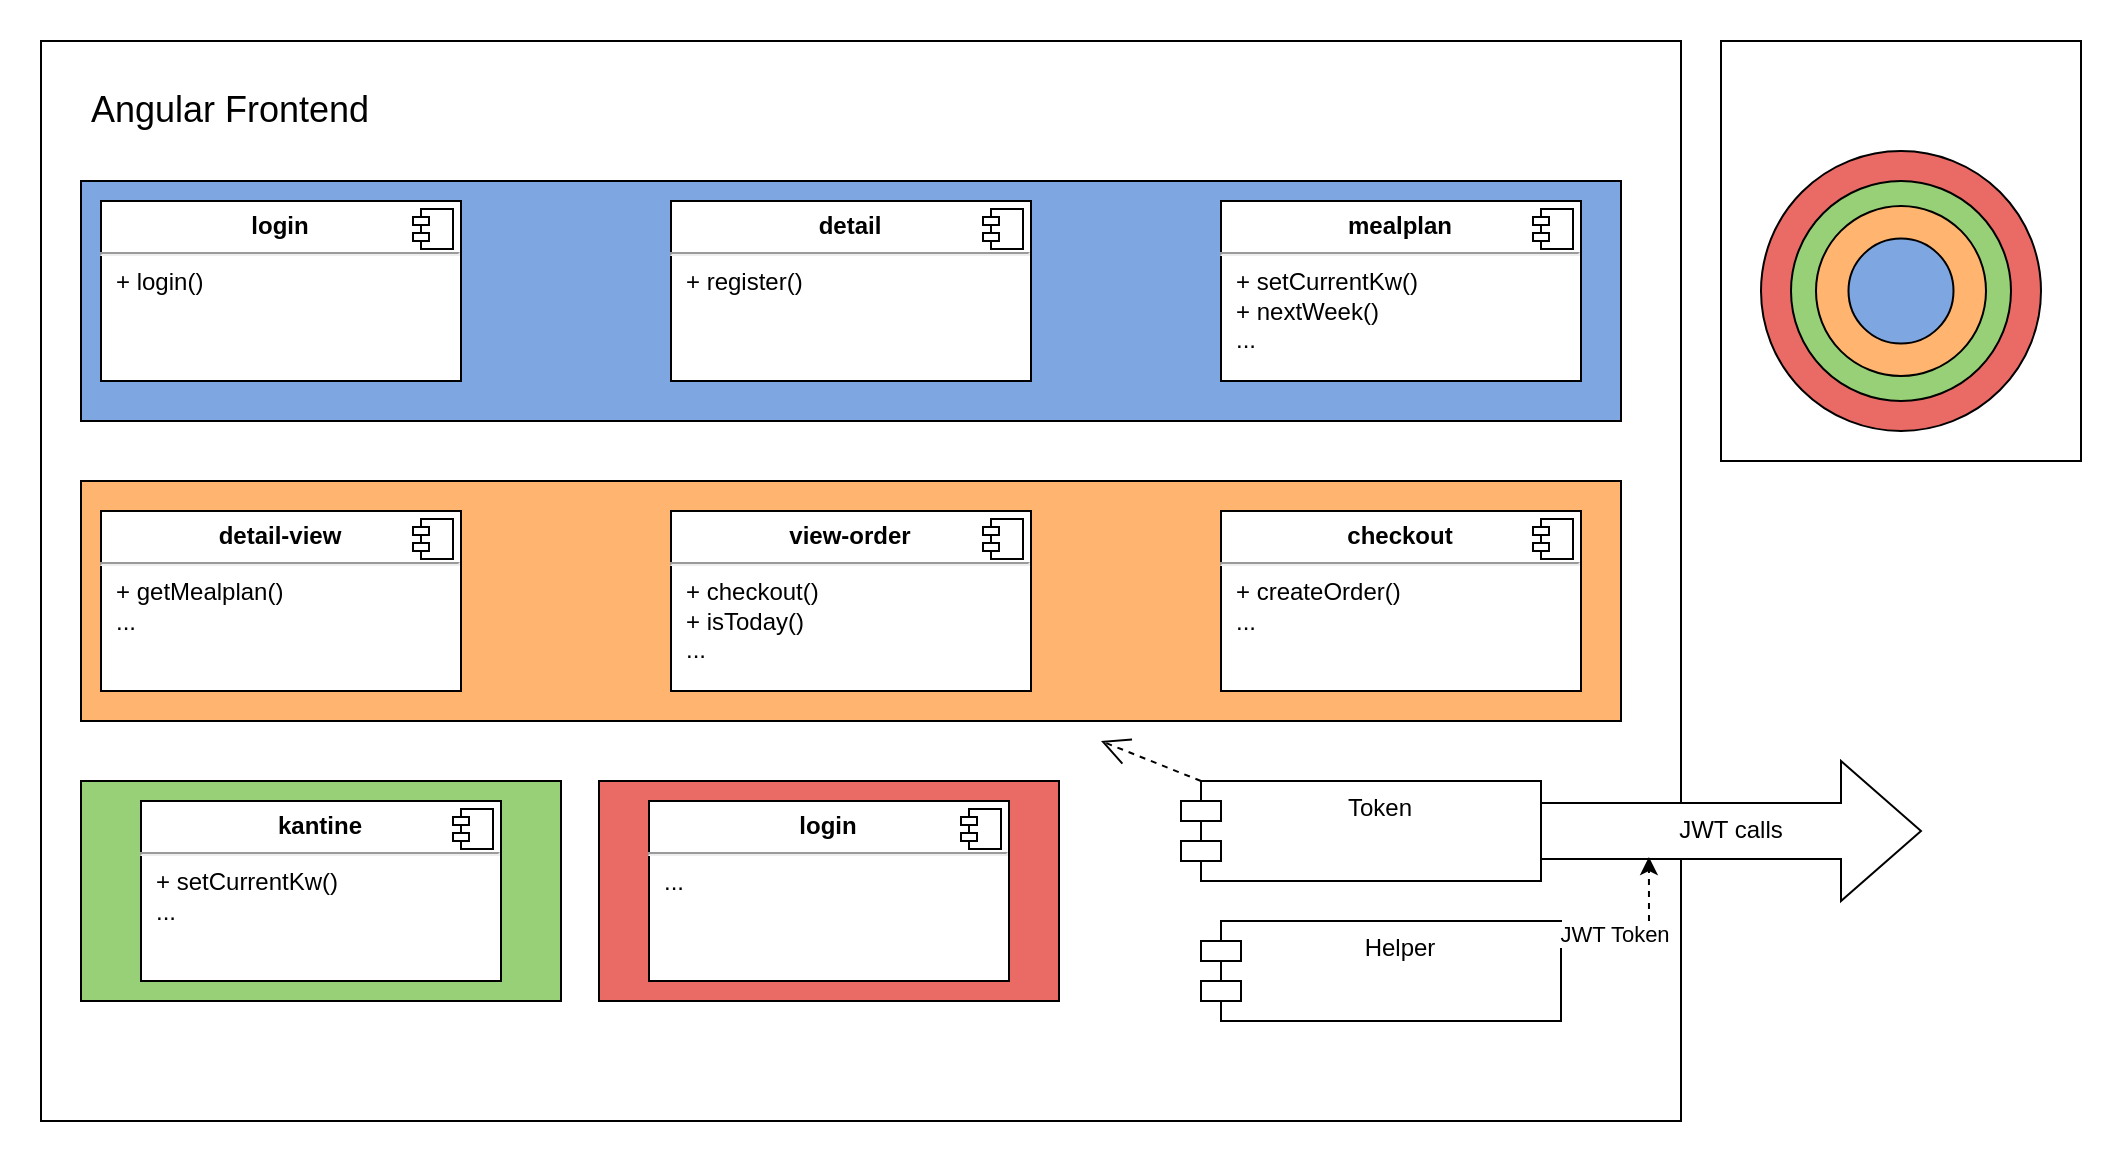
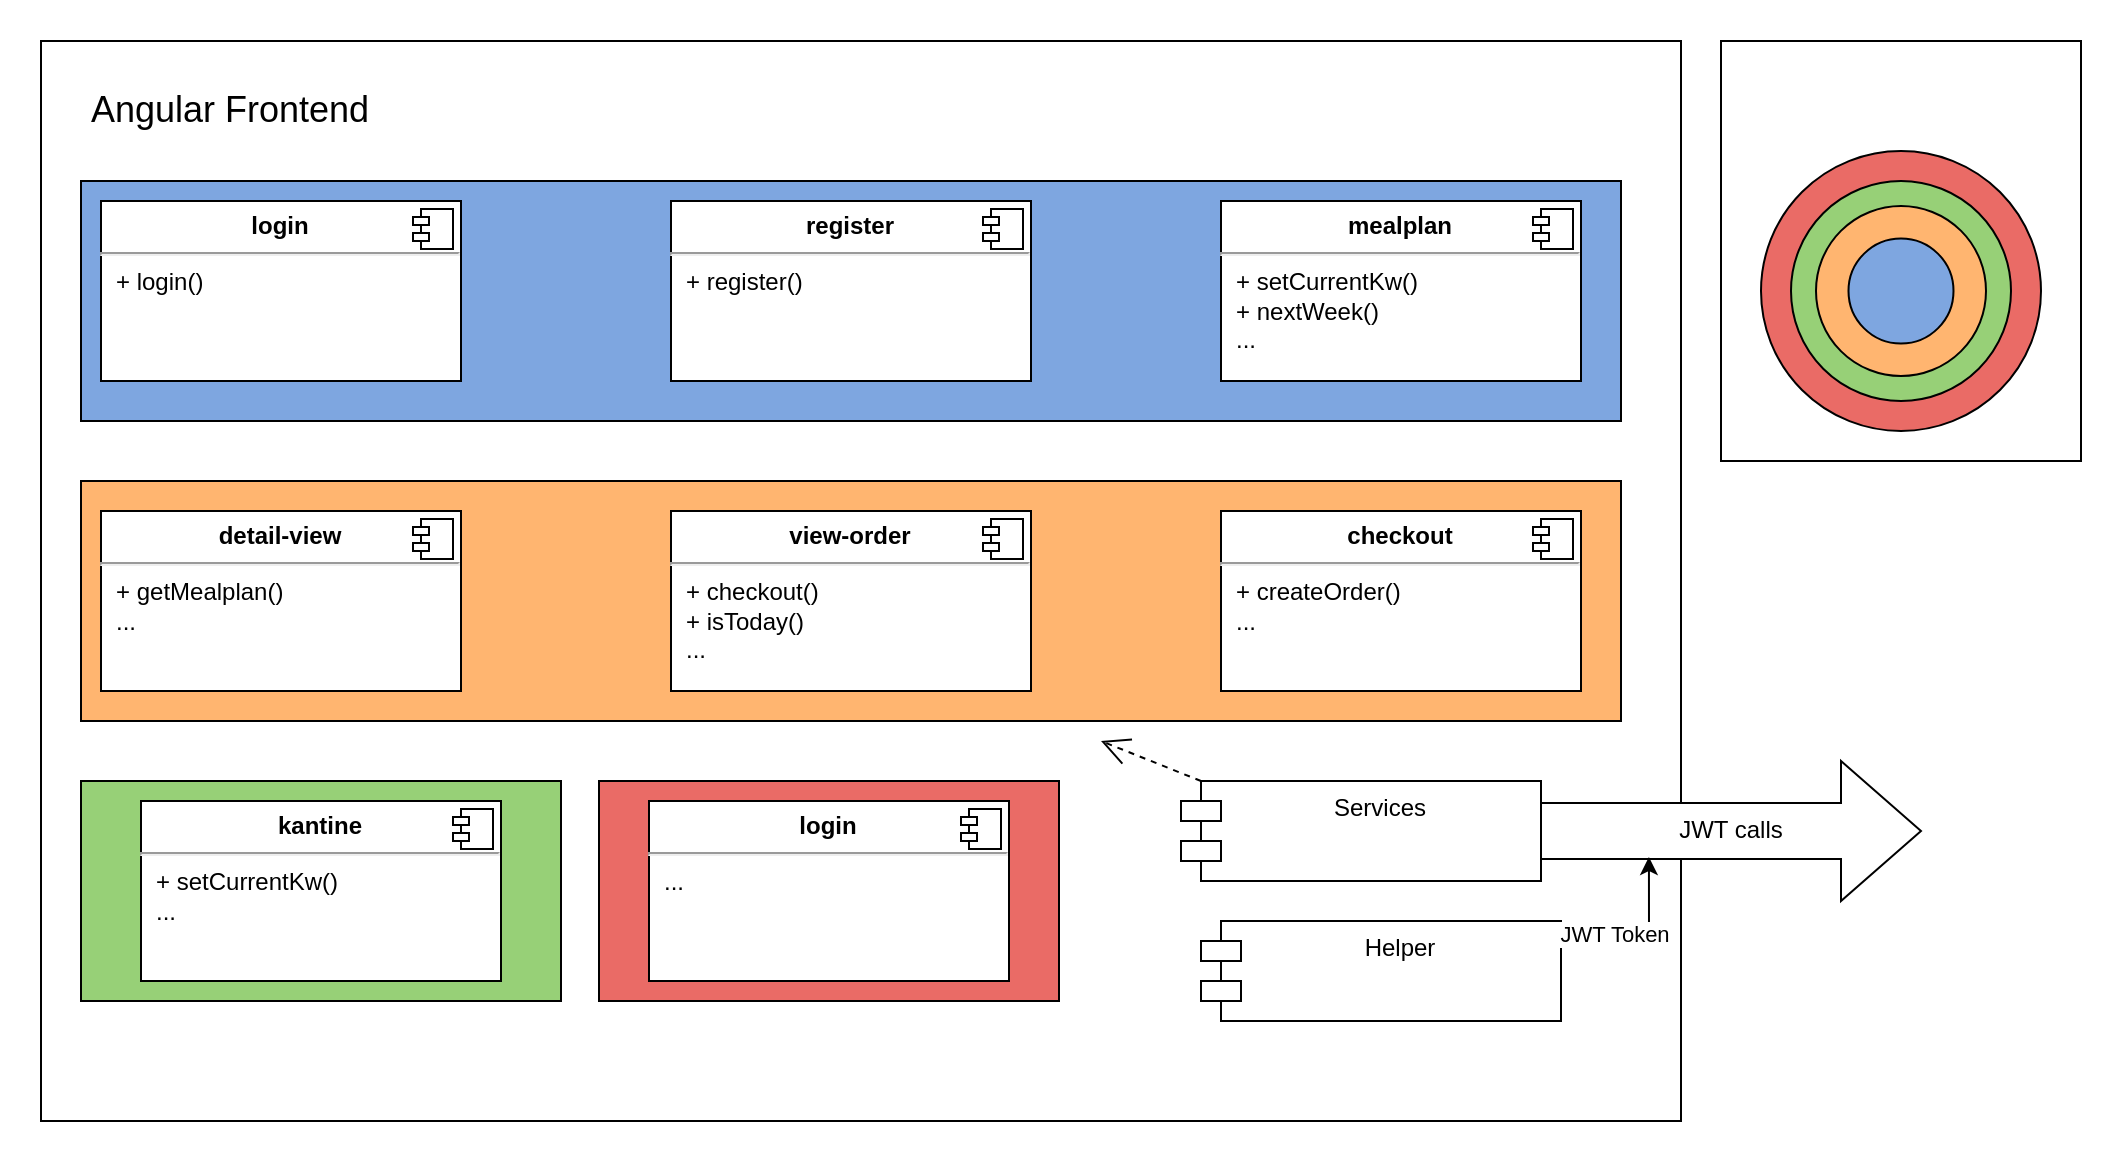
(745, 201) -> (745, 201)
(1381, 809) -> (1381, 809)
(1649, 897) -> (1649, 897)
